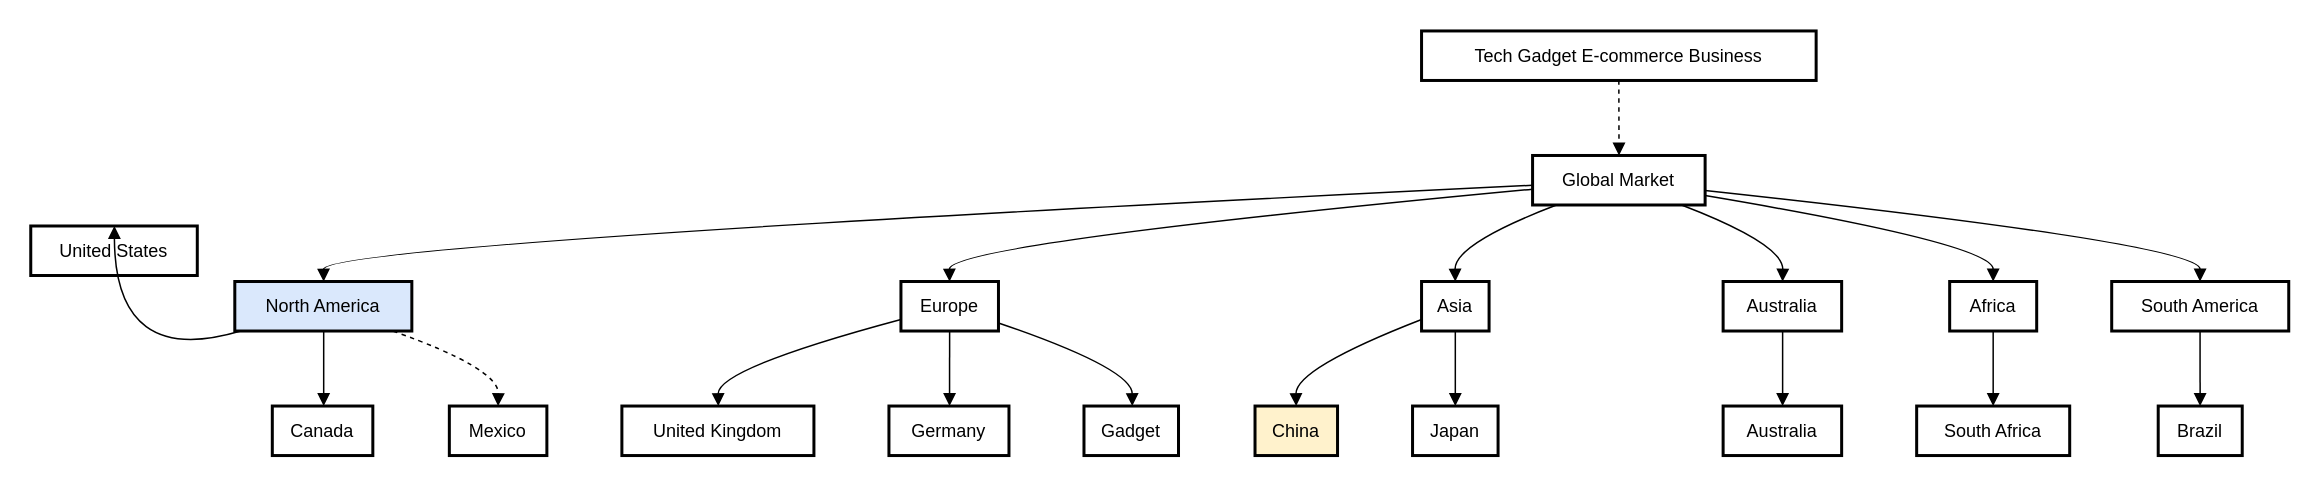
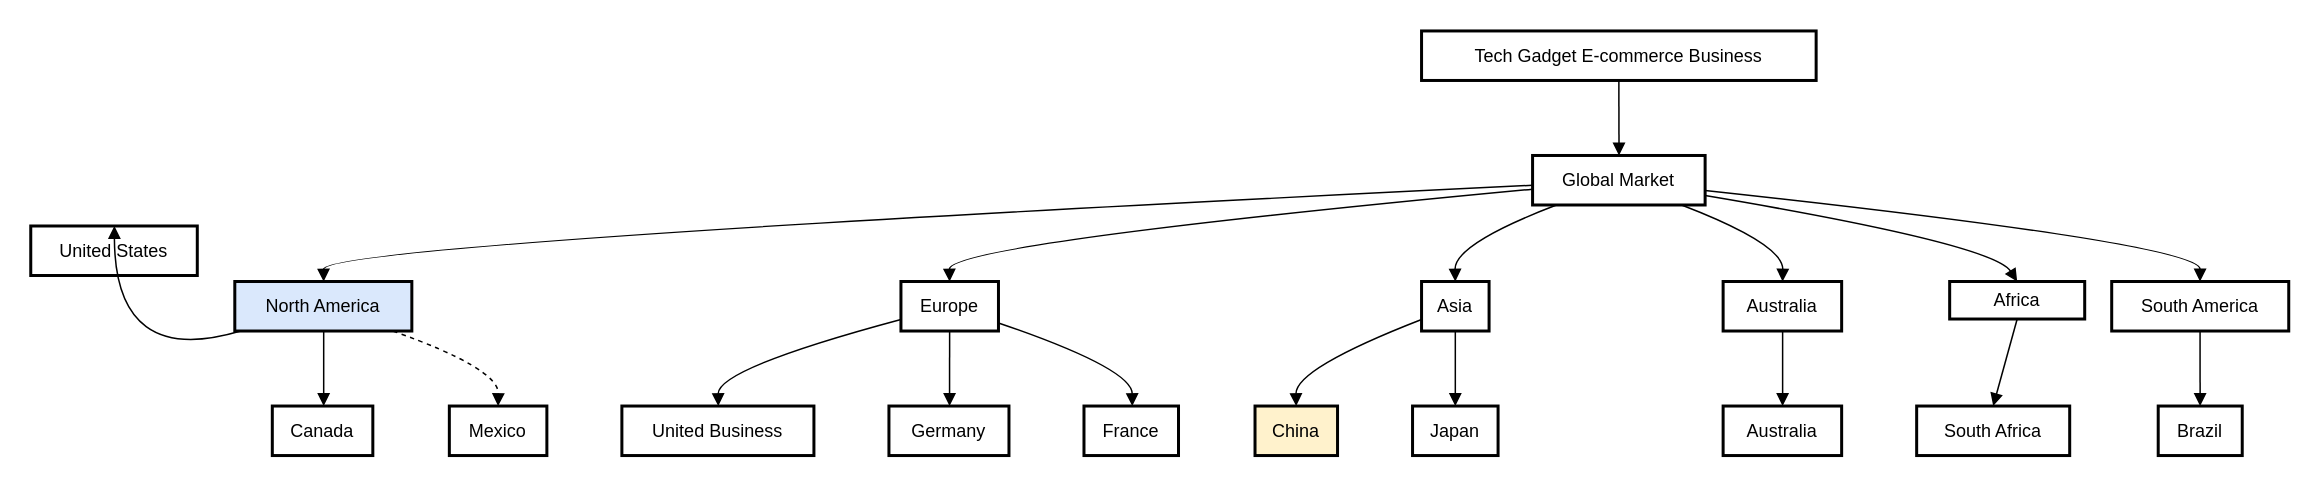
(1619, 113) -> (1619, 113)
(1993, 306) -> (2017, 300)
(718, 431) -> (718, 431)
(1131, 431) -> (1131, 431)
